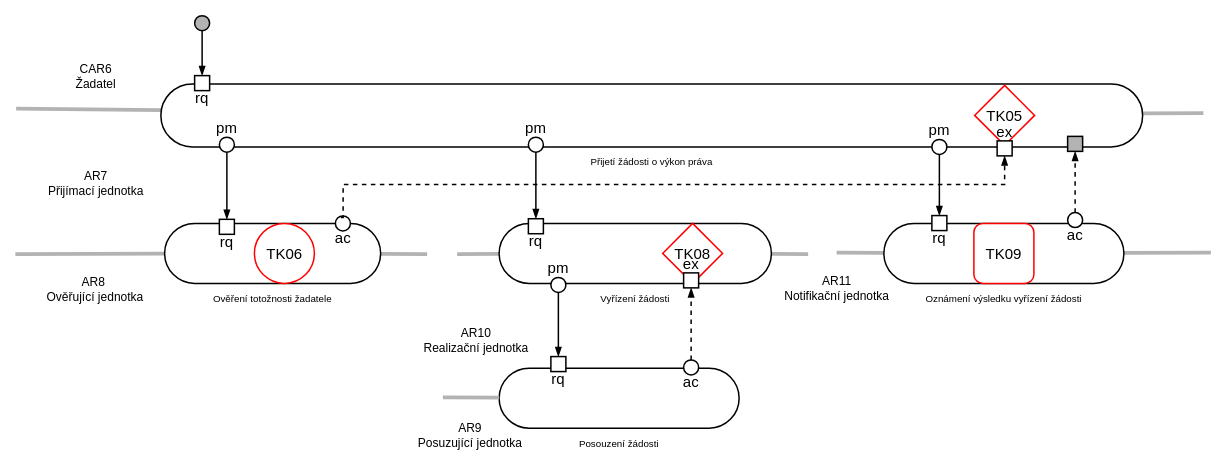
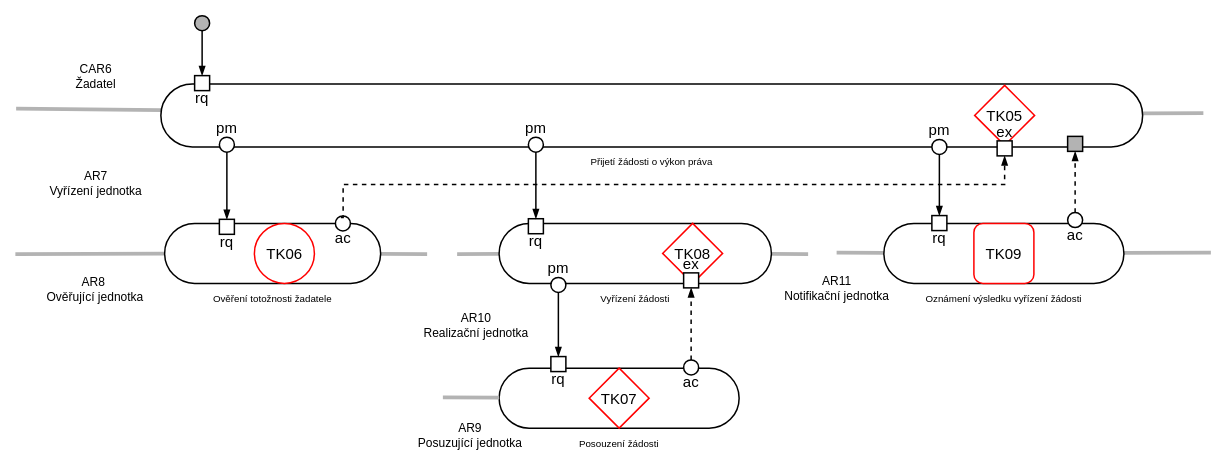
(96, 183) -> (96, 183)
(476, 340) -> (476, 325)
none -> (619, 398)
